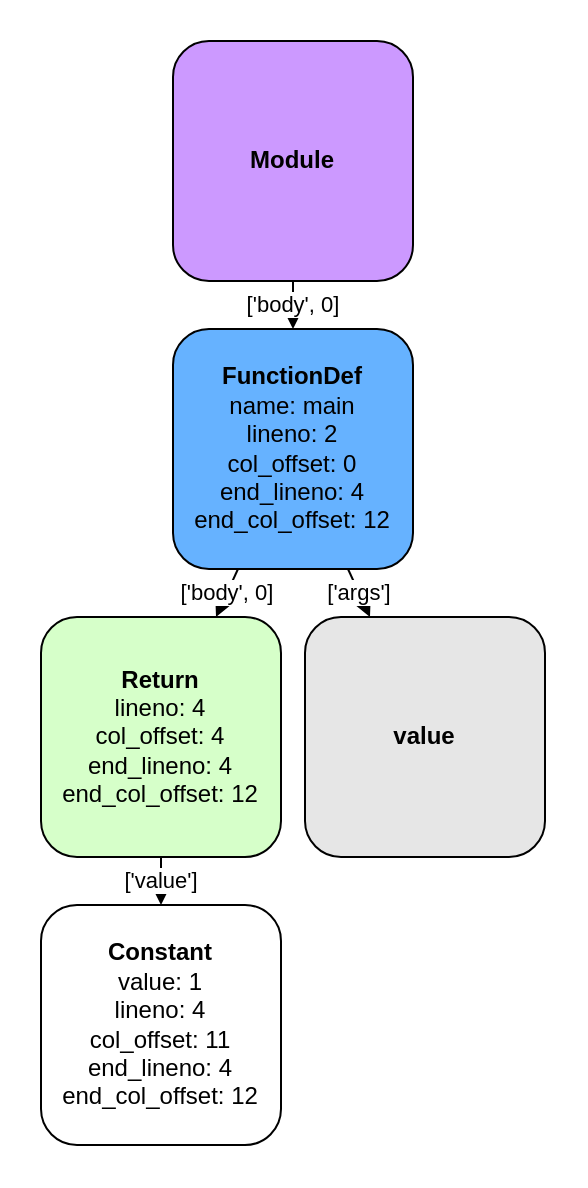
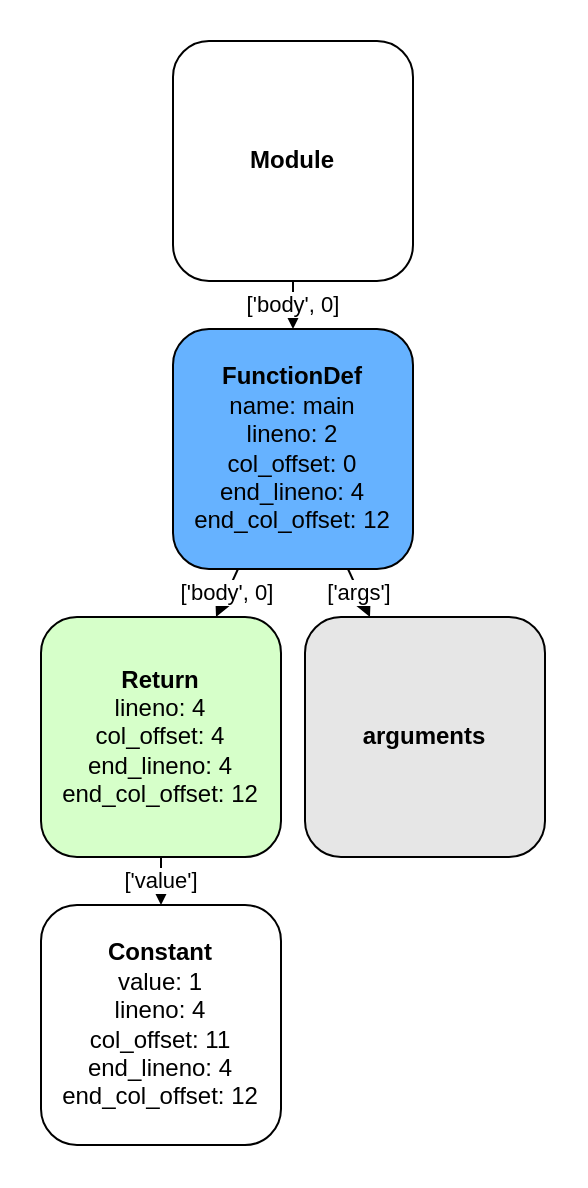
(293, 161) -> (293, 161)
(425, 737) -> (425, 737)
